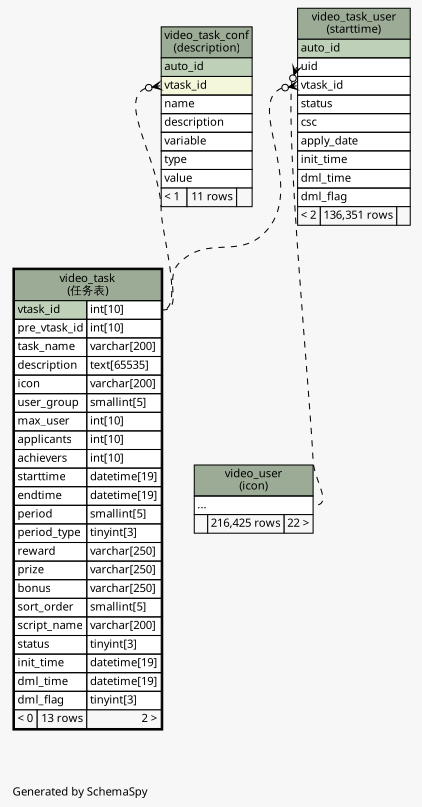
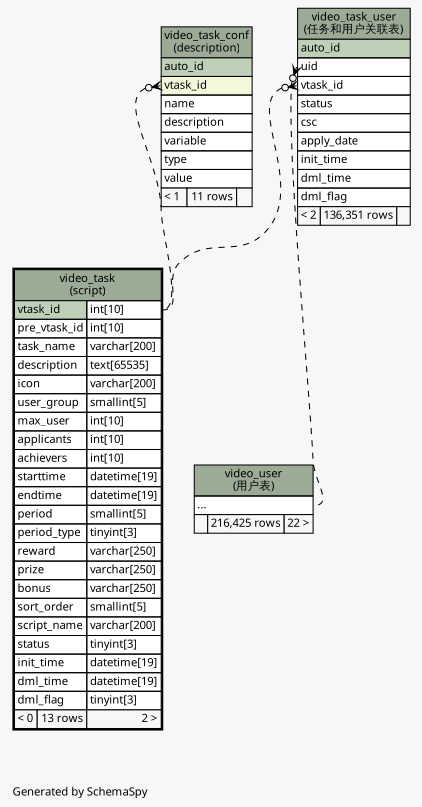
(354, 29) -> (354, 29)
(88, 291) -> (88, 291)
(254, 486) -> (254, 486)
